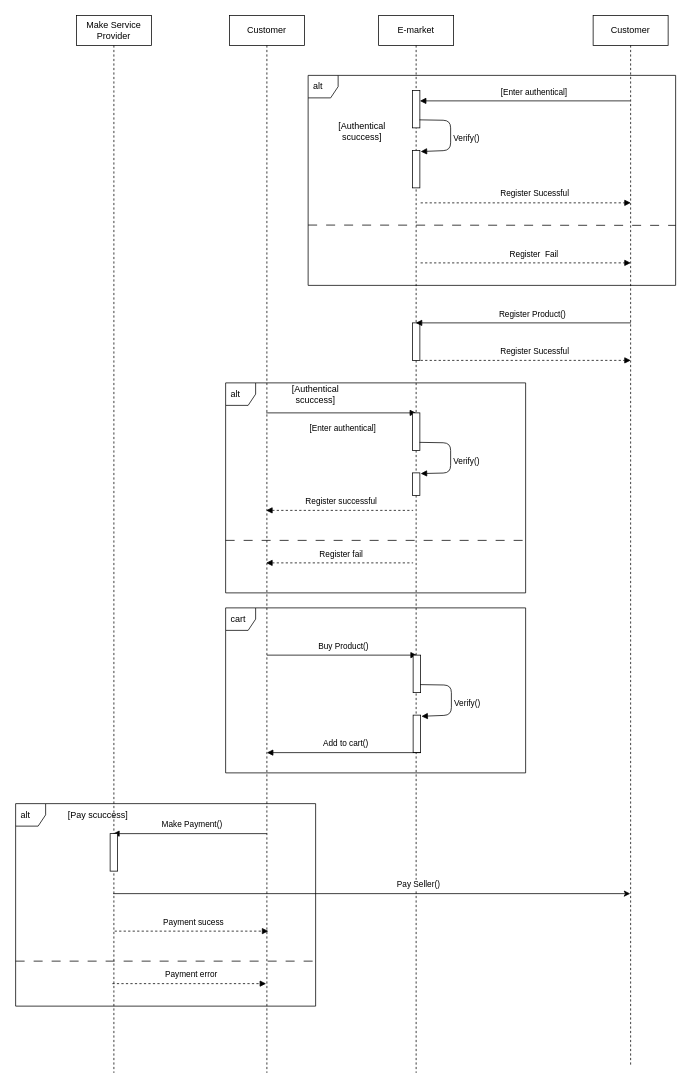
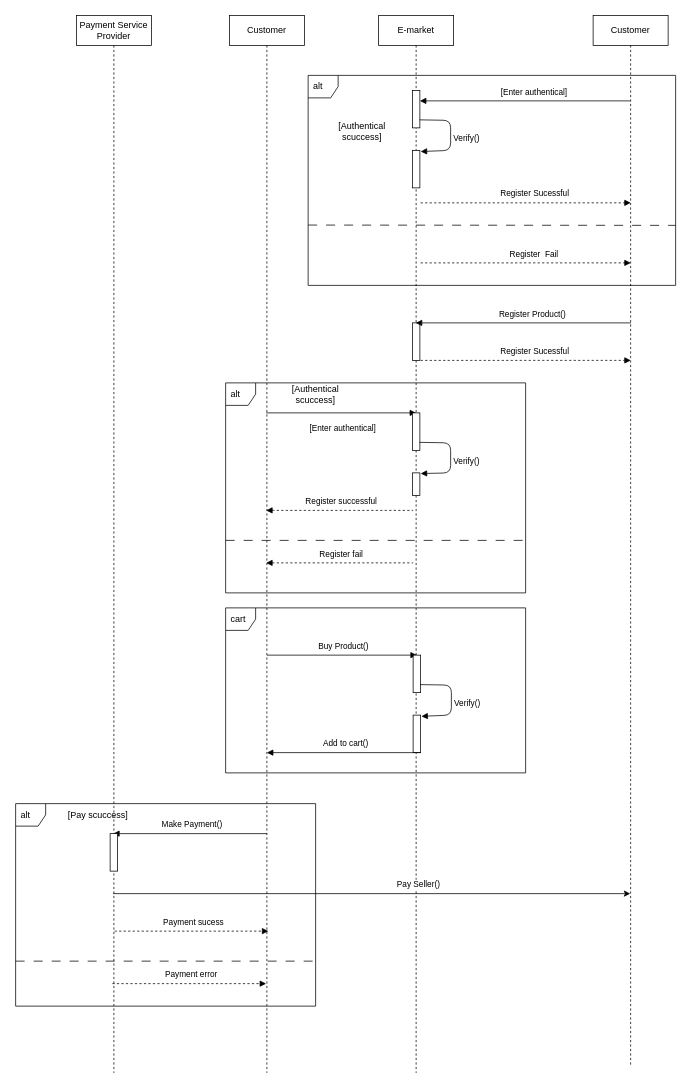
(114, 30) -> (114, 30)
